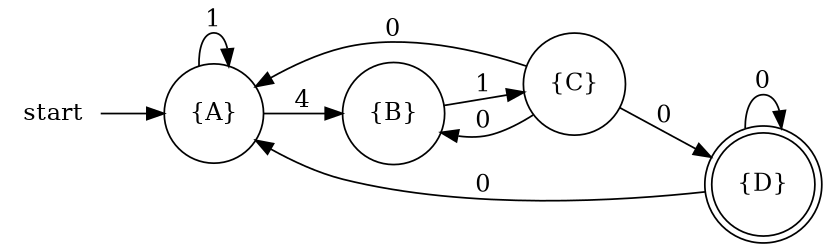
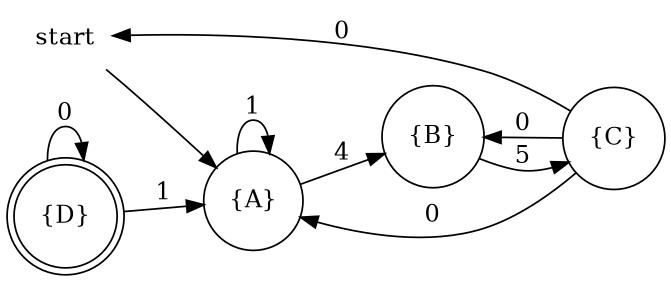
(484, 85) -> (523, 157)
(658, 128) -> (356, 46)
(484, 185) -> (164, 193)
